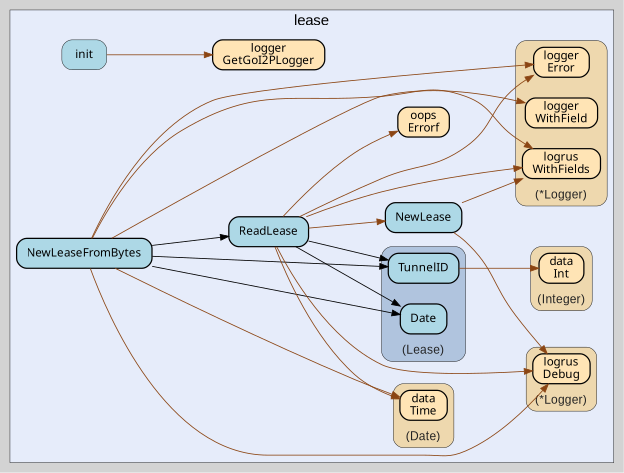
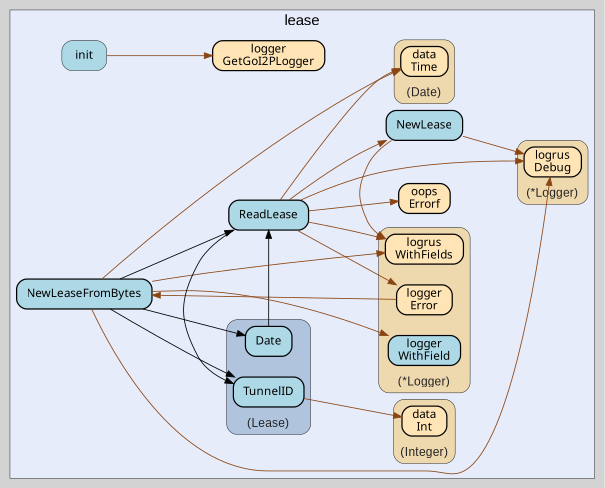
(275, 89) -> (284, 297)
(561, 113) -> (424, 350)
(344, 274) -> (269, 283)
